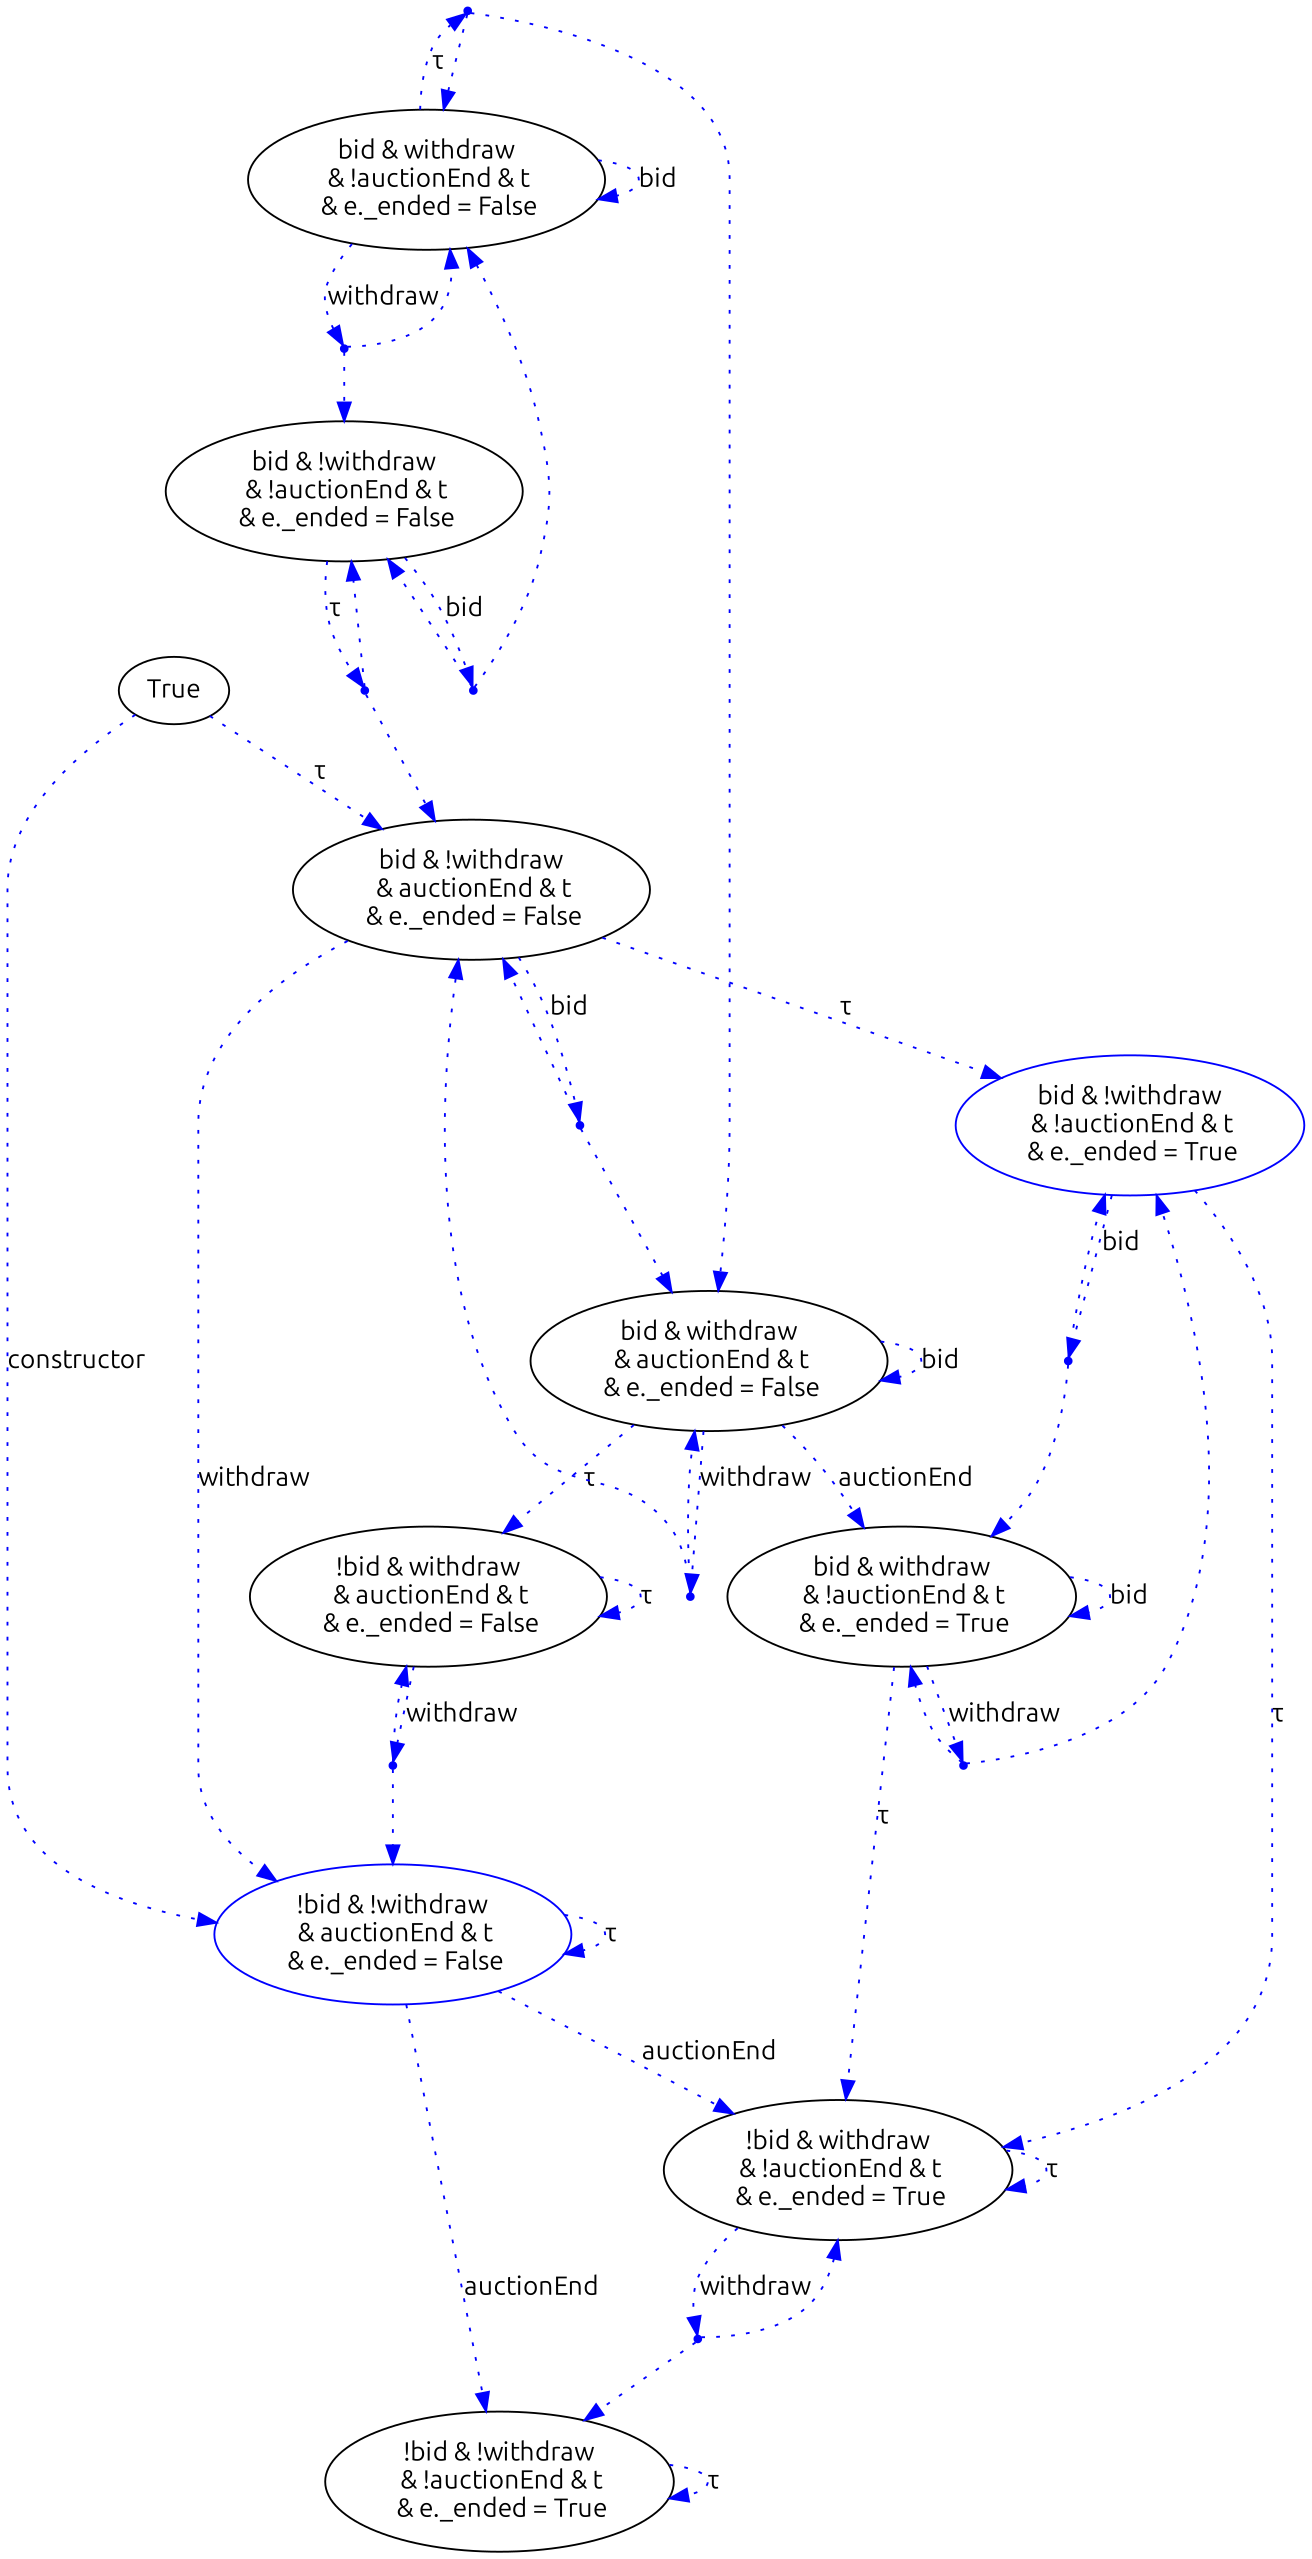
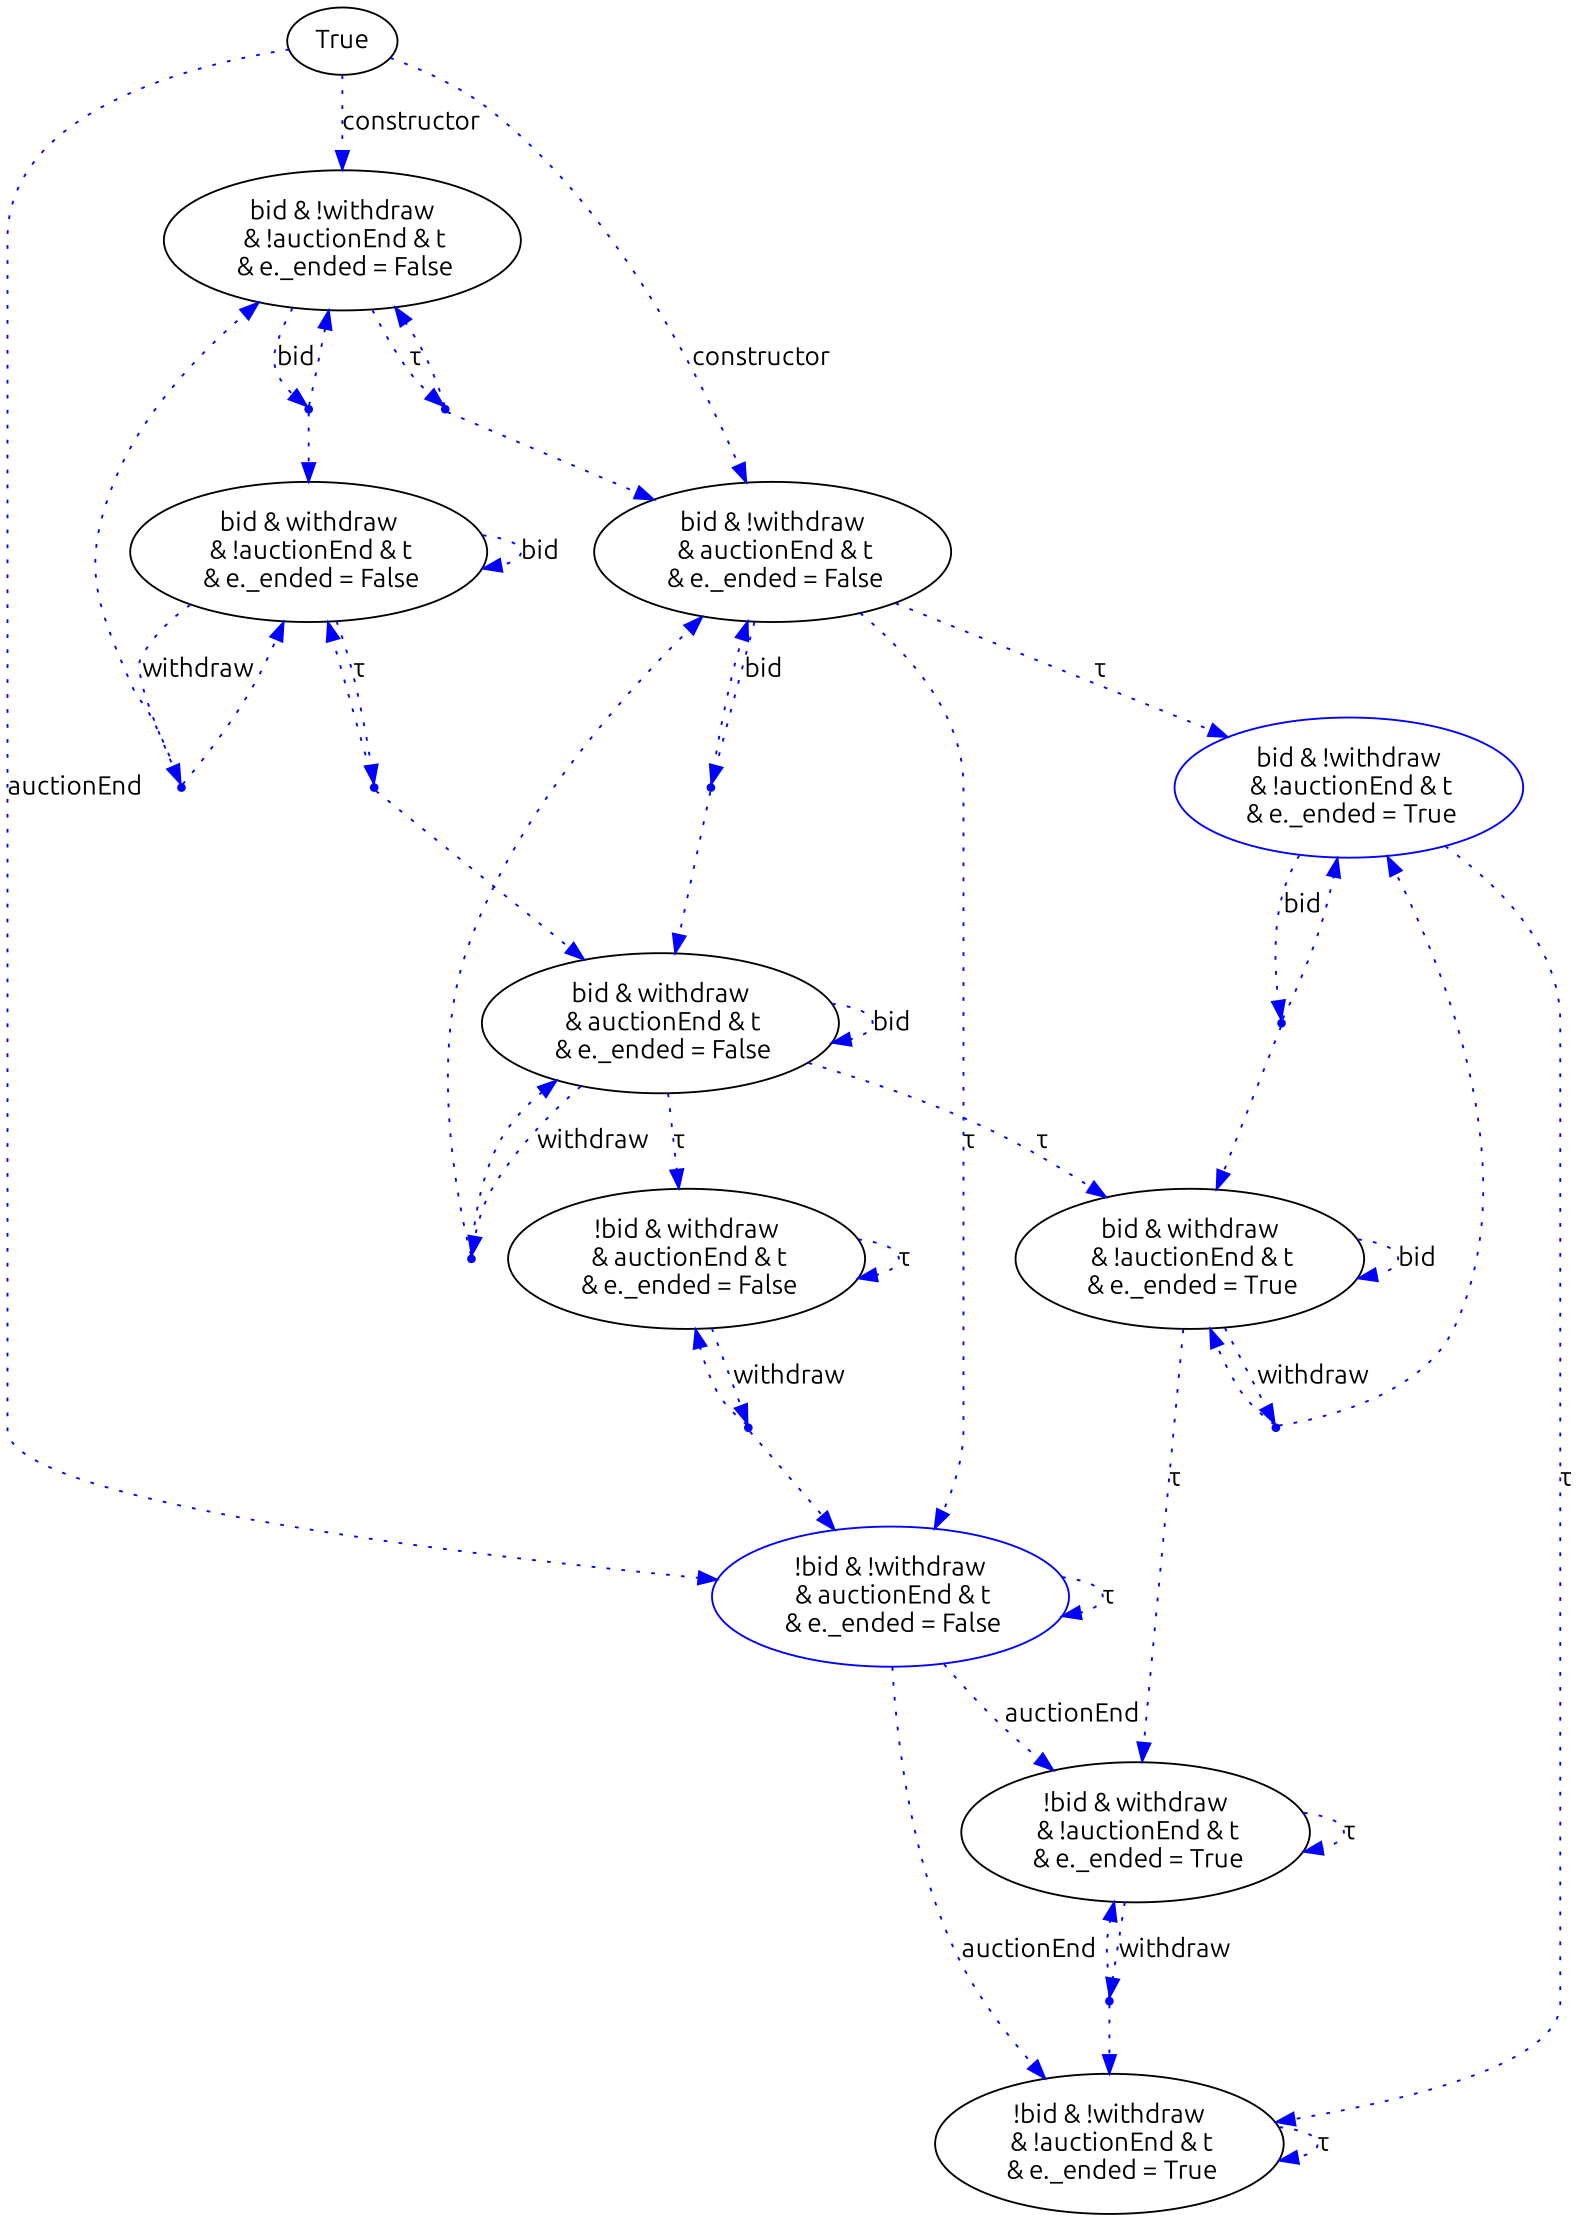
none -> (342, 113)
(321, 772) -> (761, 358)
(77, 1361) -> (76, 788)
(254, 1479) -> (970, 1141)
(906, 1479) -> (1043, 1141)
(1272, 1728) -> (1560, 1555)
